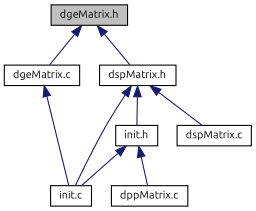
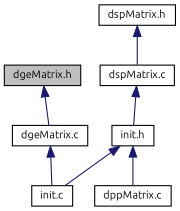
(117, 50) -> none
(137, 111) -> (135, 111)
(99, 139) -> none
